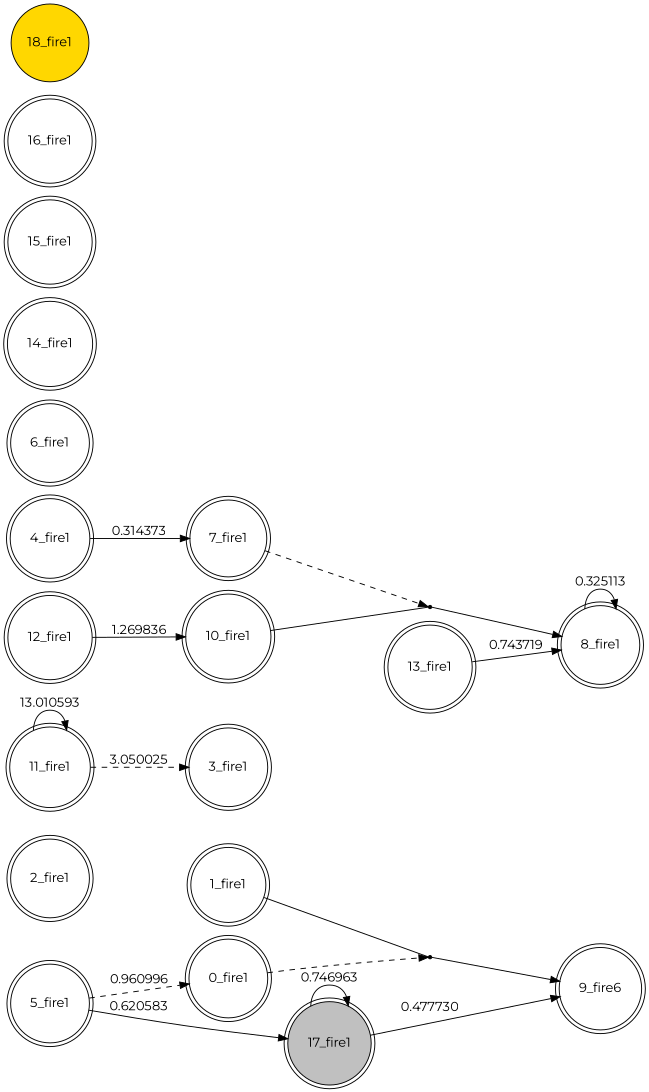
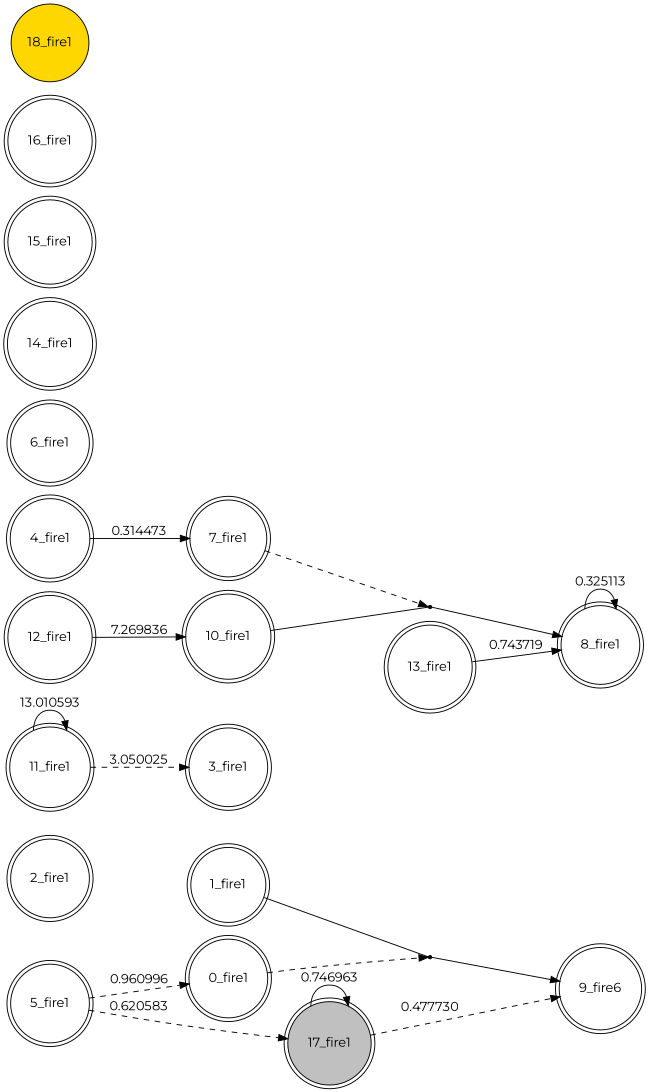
(139, 531) -> (139, 531)
(139, 631) -> (139, 631)
(461, 1017) -> (461, 1017)
(183, 1025) -> (183, 1025)
